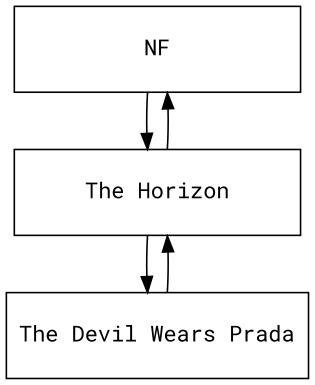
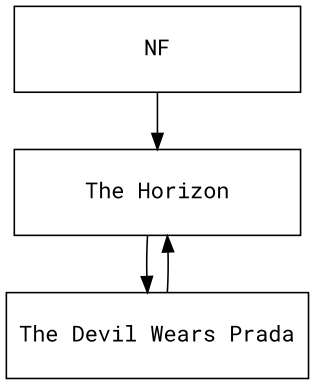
(168, 129) -> none
